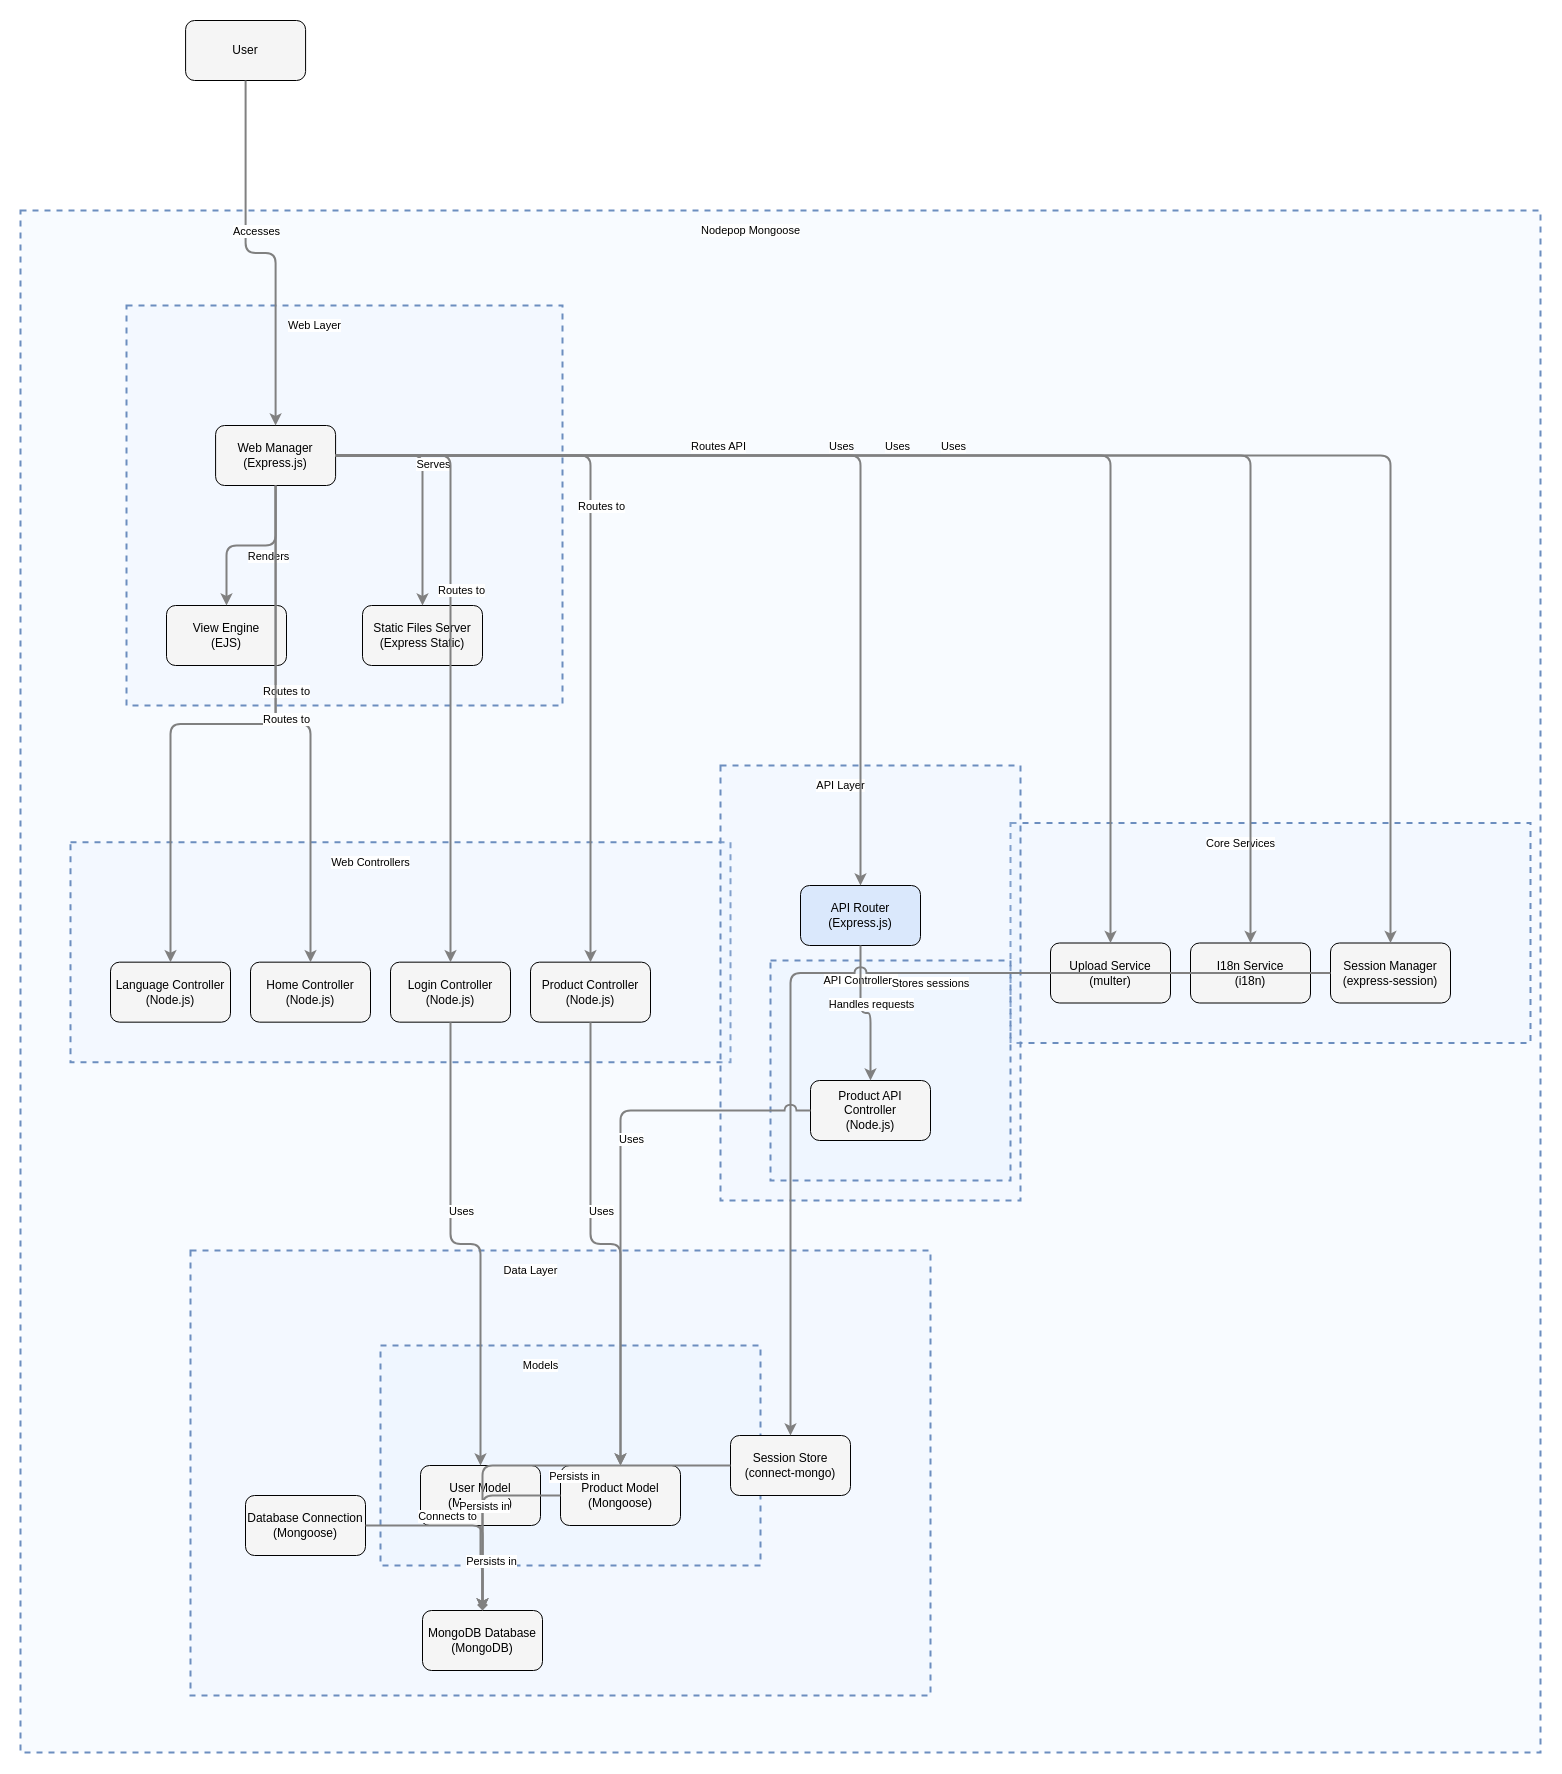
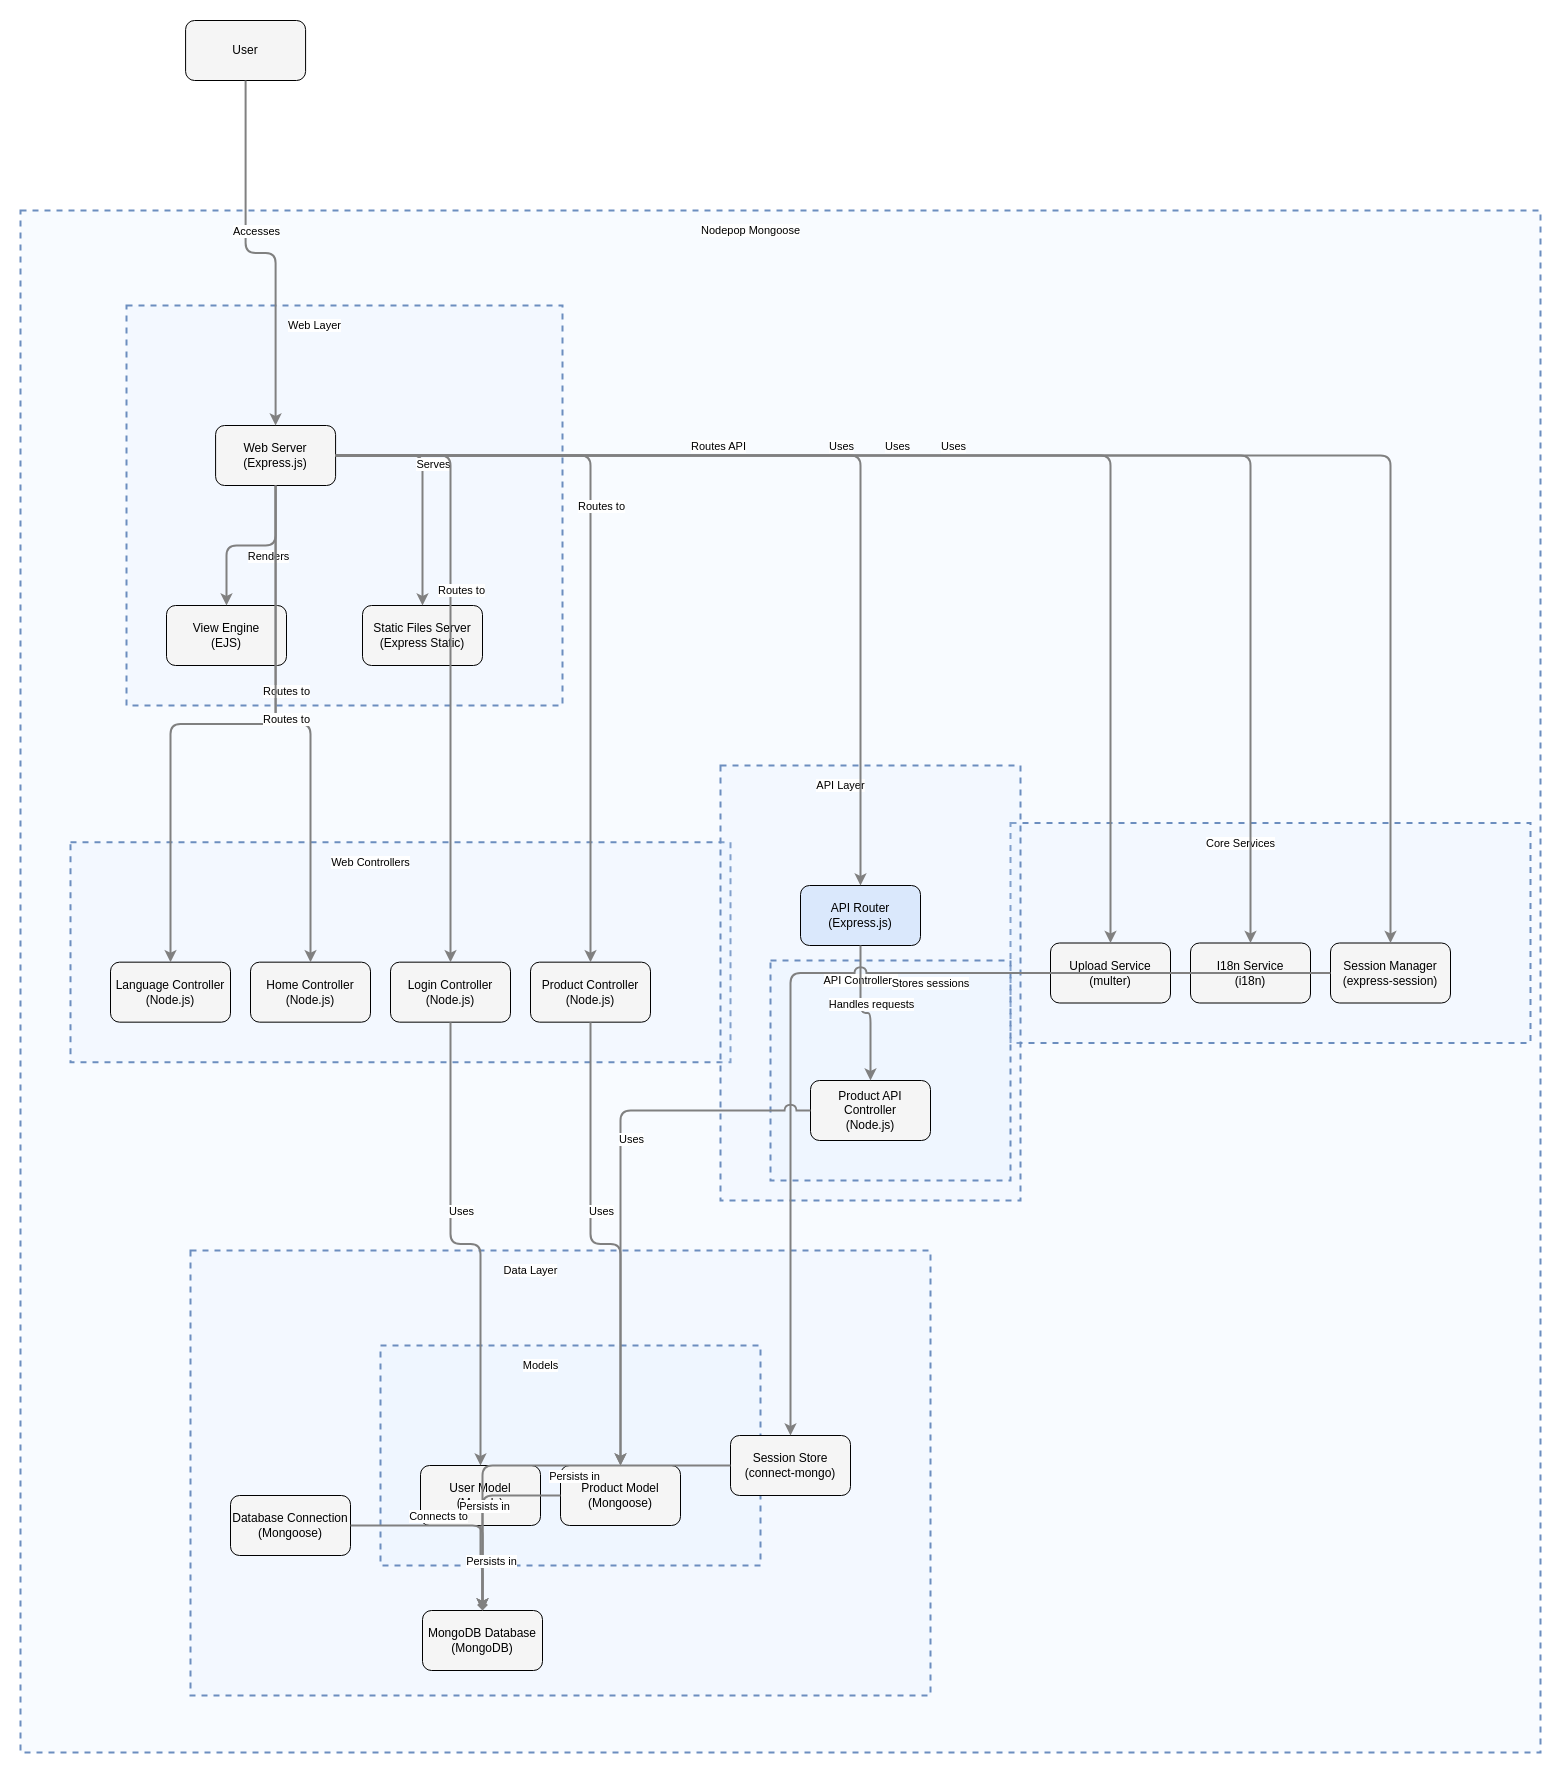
(276, 456) -> (276, 456)
(481, 1496) -> (481, 1496)
(306, 1526) -> (291, 1526)
